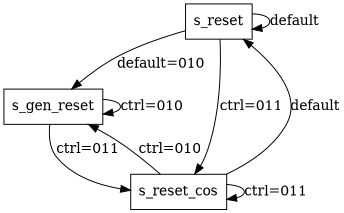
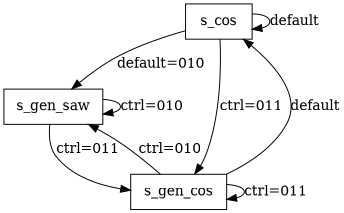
(219, 22) -> (219, 22)
(53, 107) -> (53, 107)
(179, 192) -> (179, 192)
